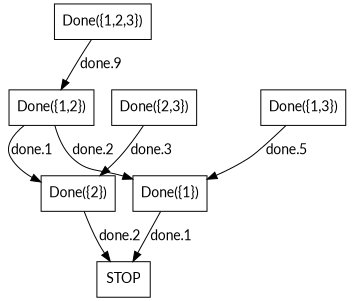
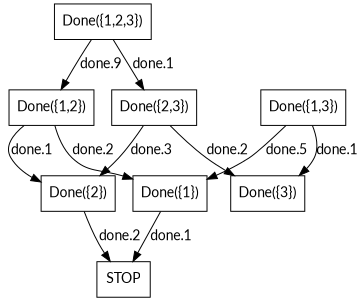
none -> (126, 60)
none -> (268, 194)
